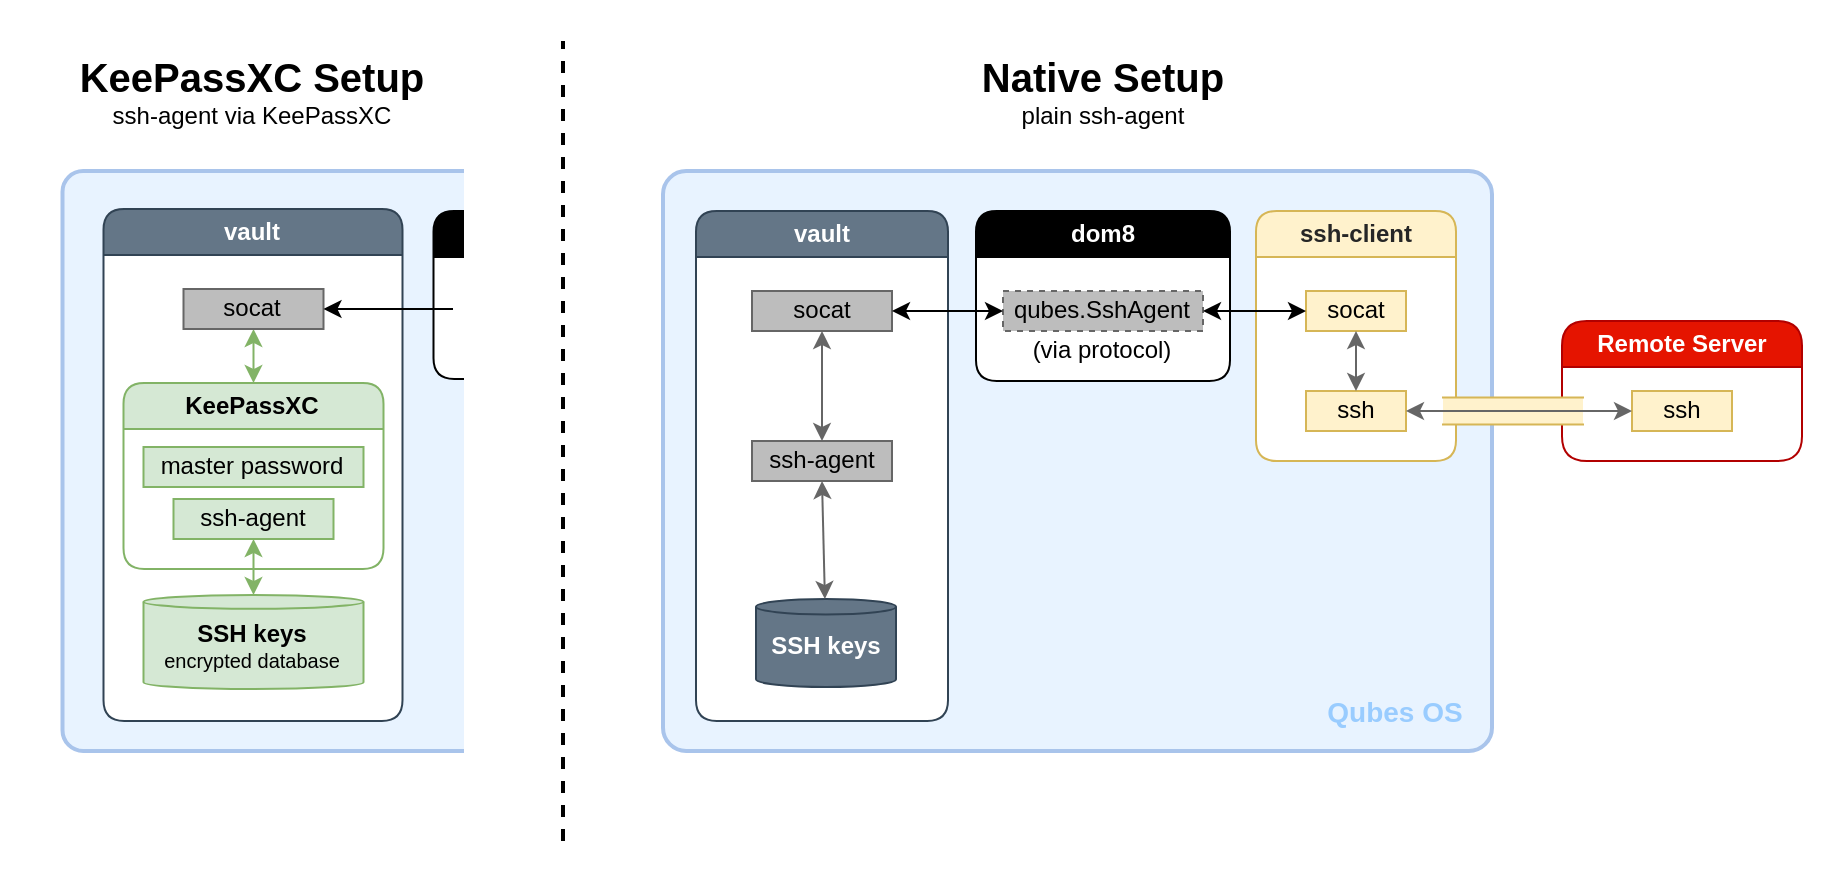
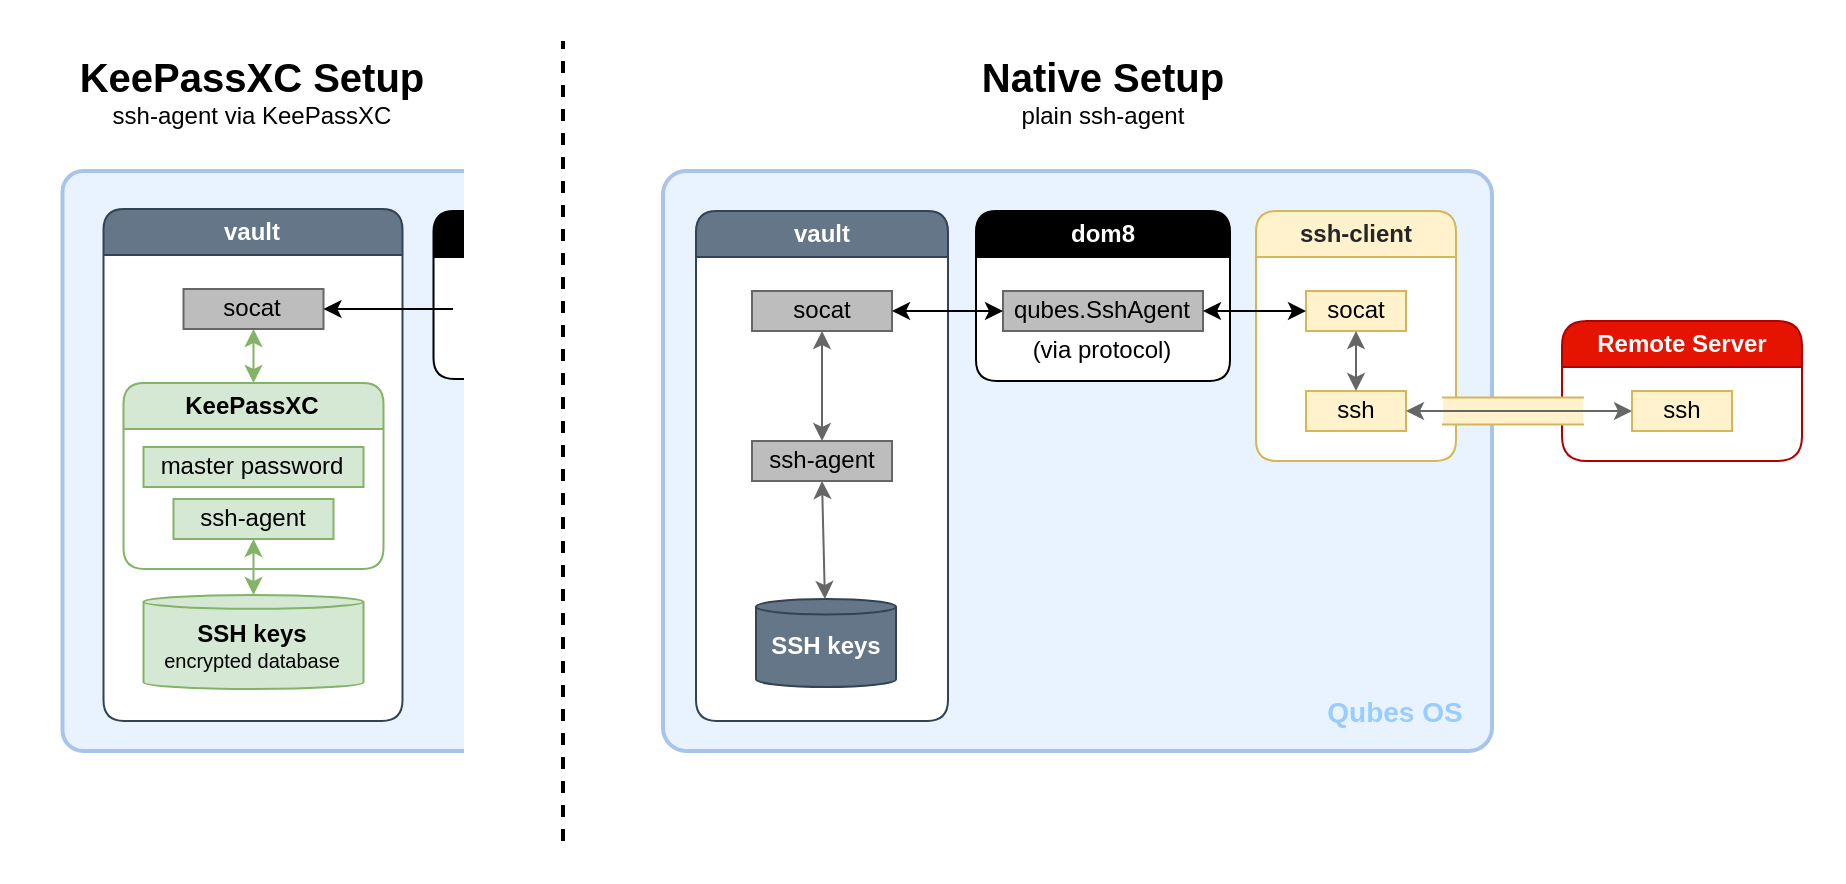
(1103, 311) -> (1103, 311)
